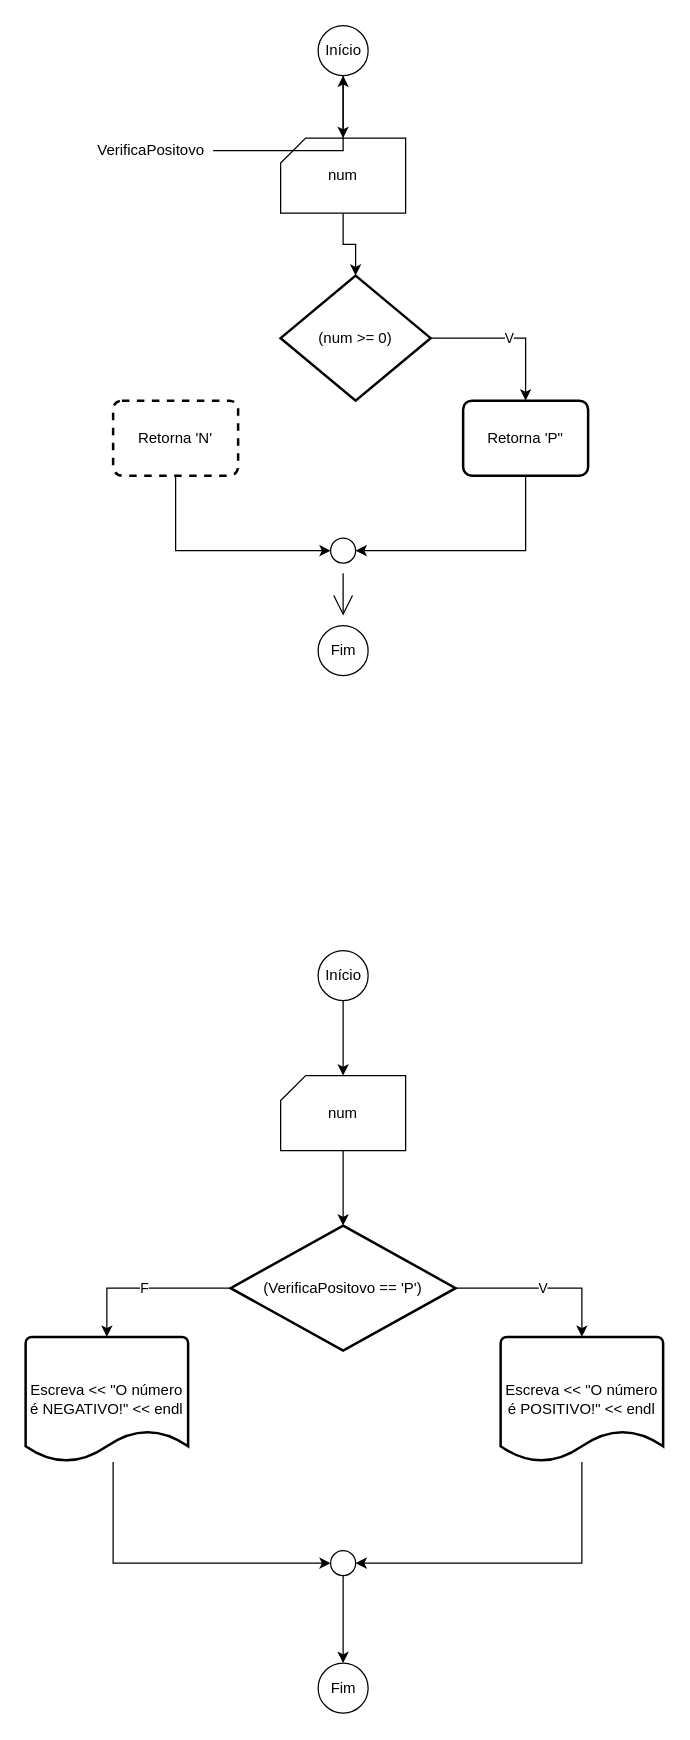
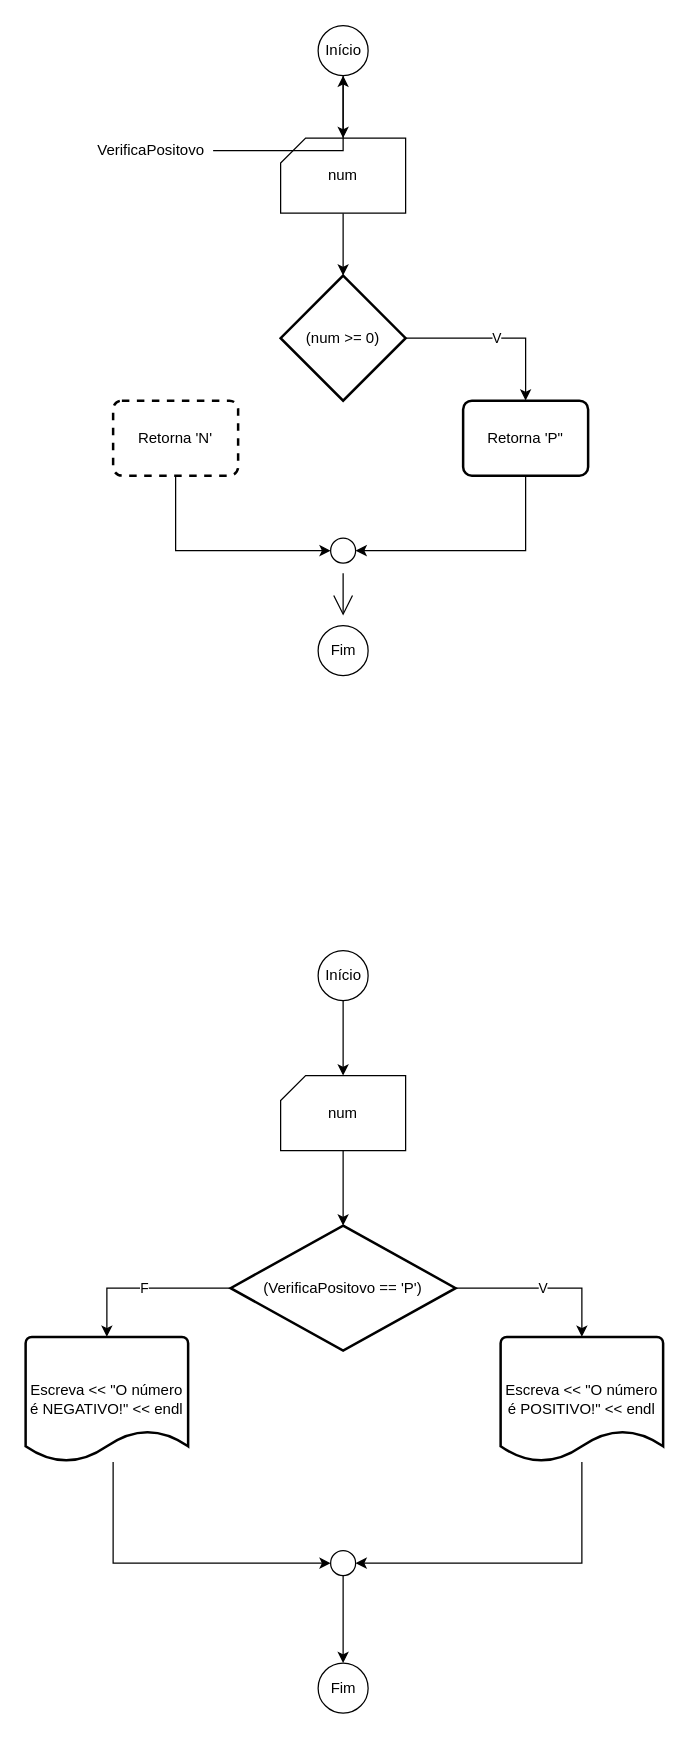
(356, 338) -> (343, 338)
